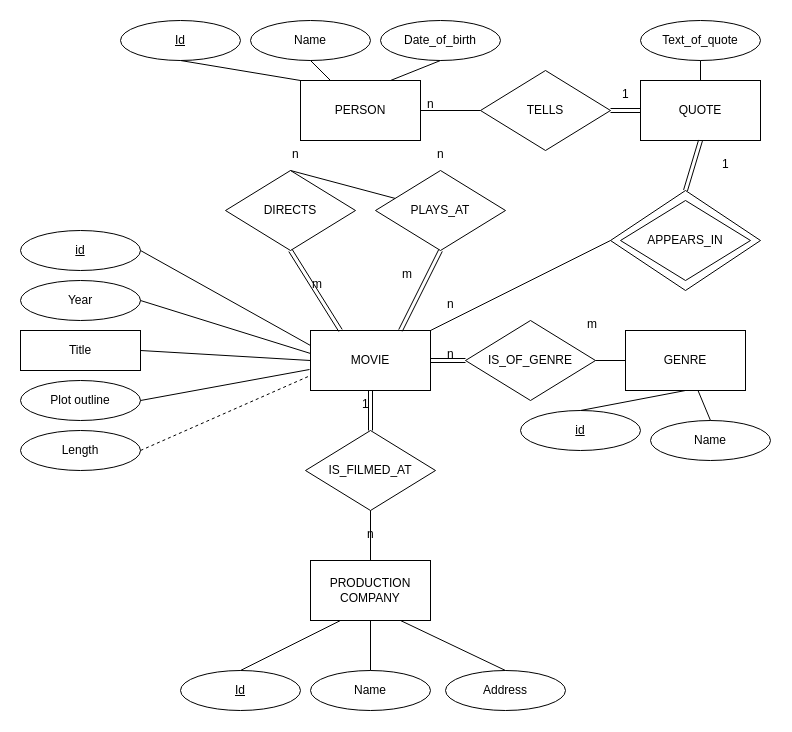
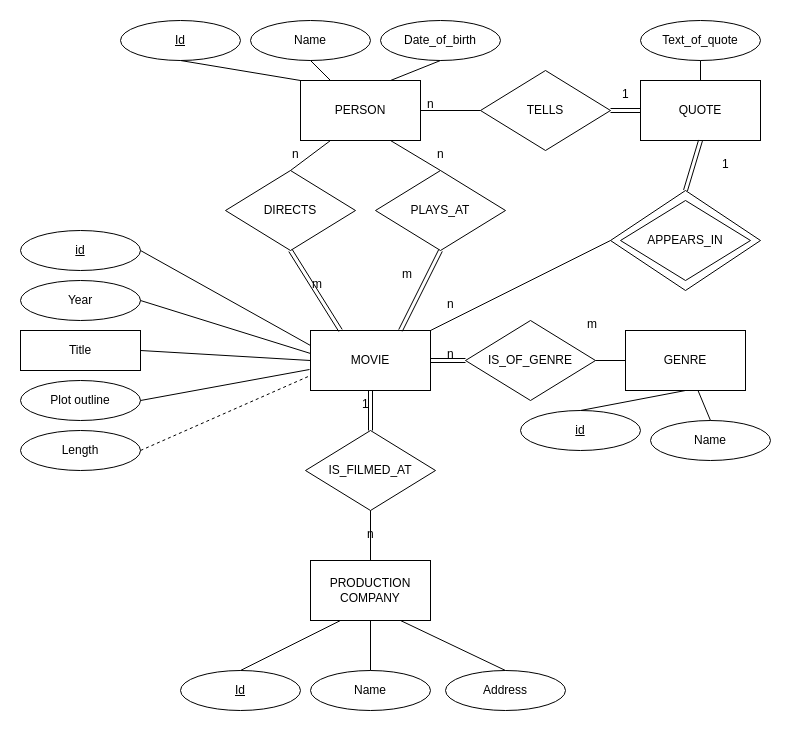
none -> (416, 156)
(343, 184) -> (311, 156)
